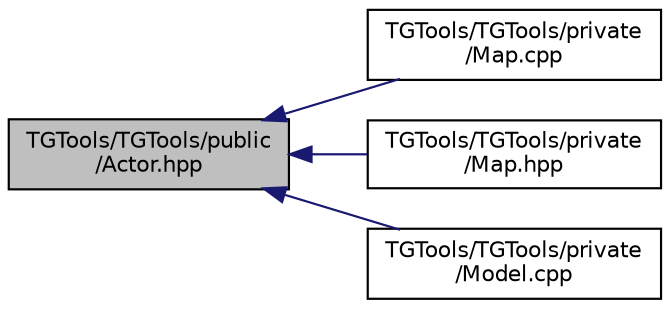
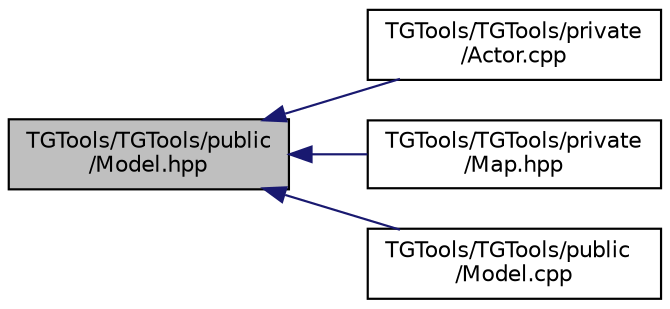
(514, 45) -> (514, 45)
(149, 154) -> (149, 154)
(514, 264) -> (514, 264)
